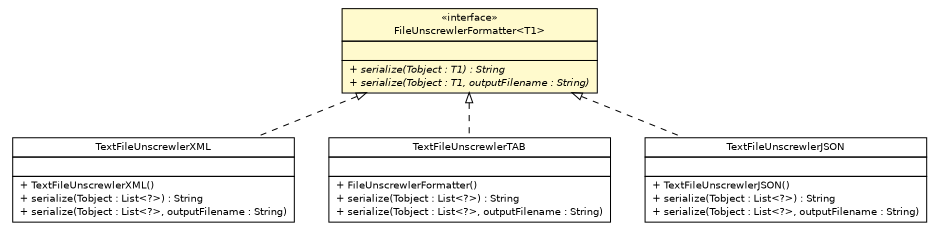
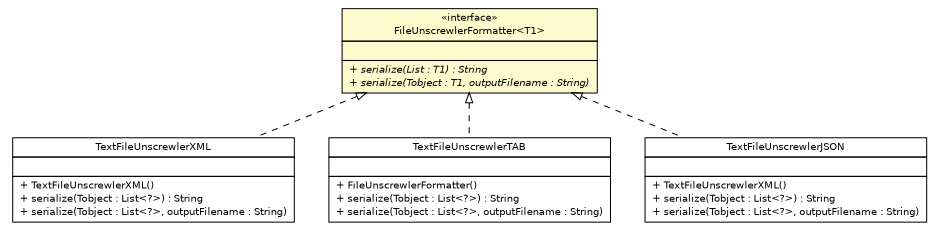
(428, 70) -> (418, 70)
(721, 186) -> (720, 186)
